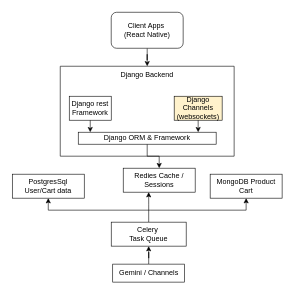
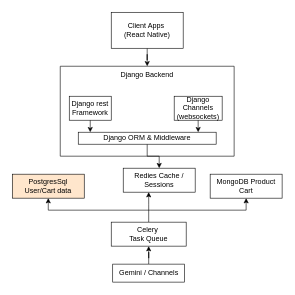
(147, 30) -> (147, 30)
(198, 108) -> (198, 108)
(147, 138) -> (147, 138)
(48, 186) -> (48, 186)
